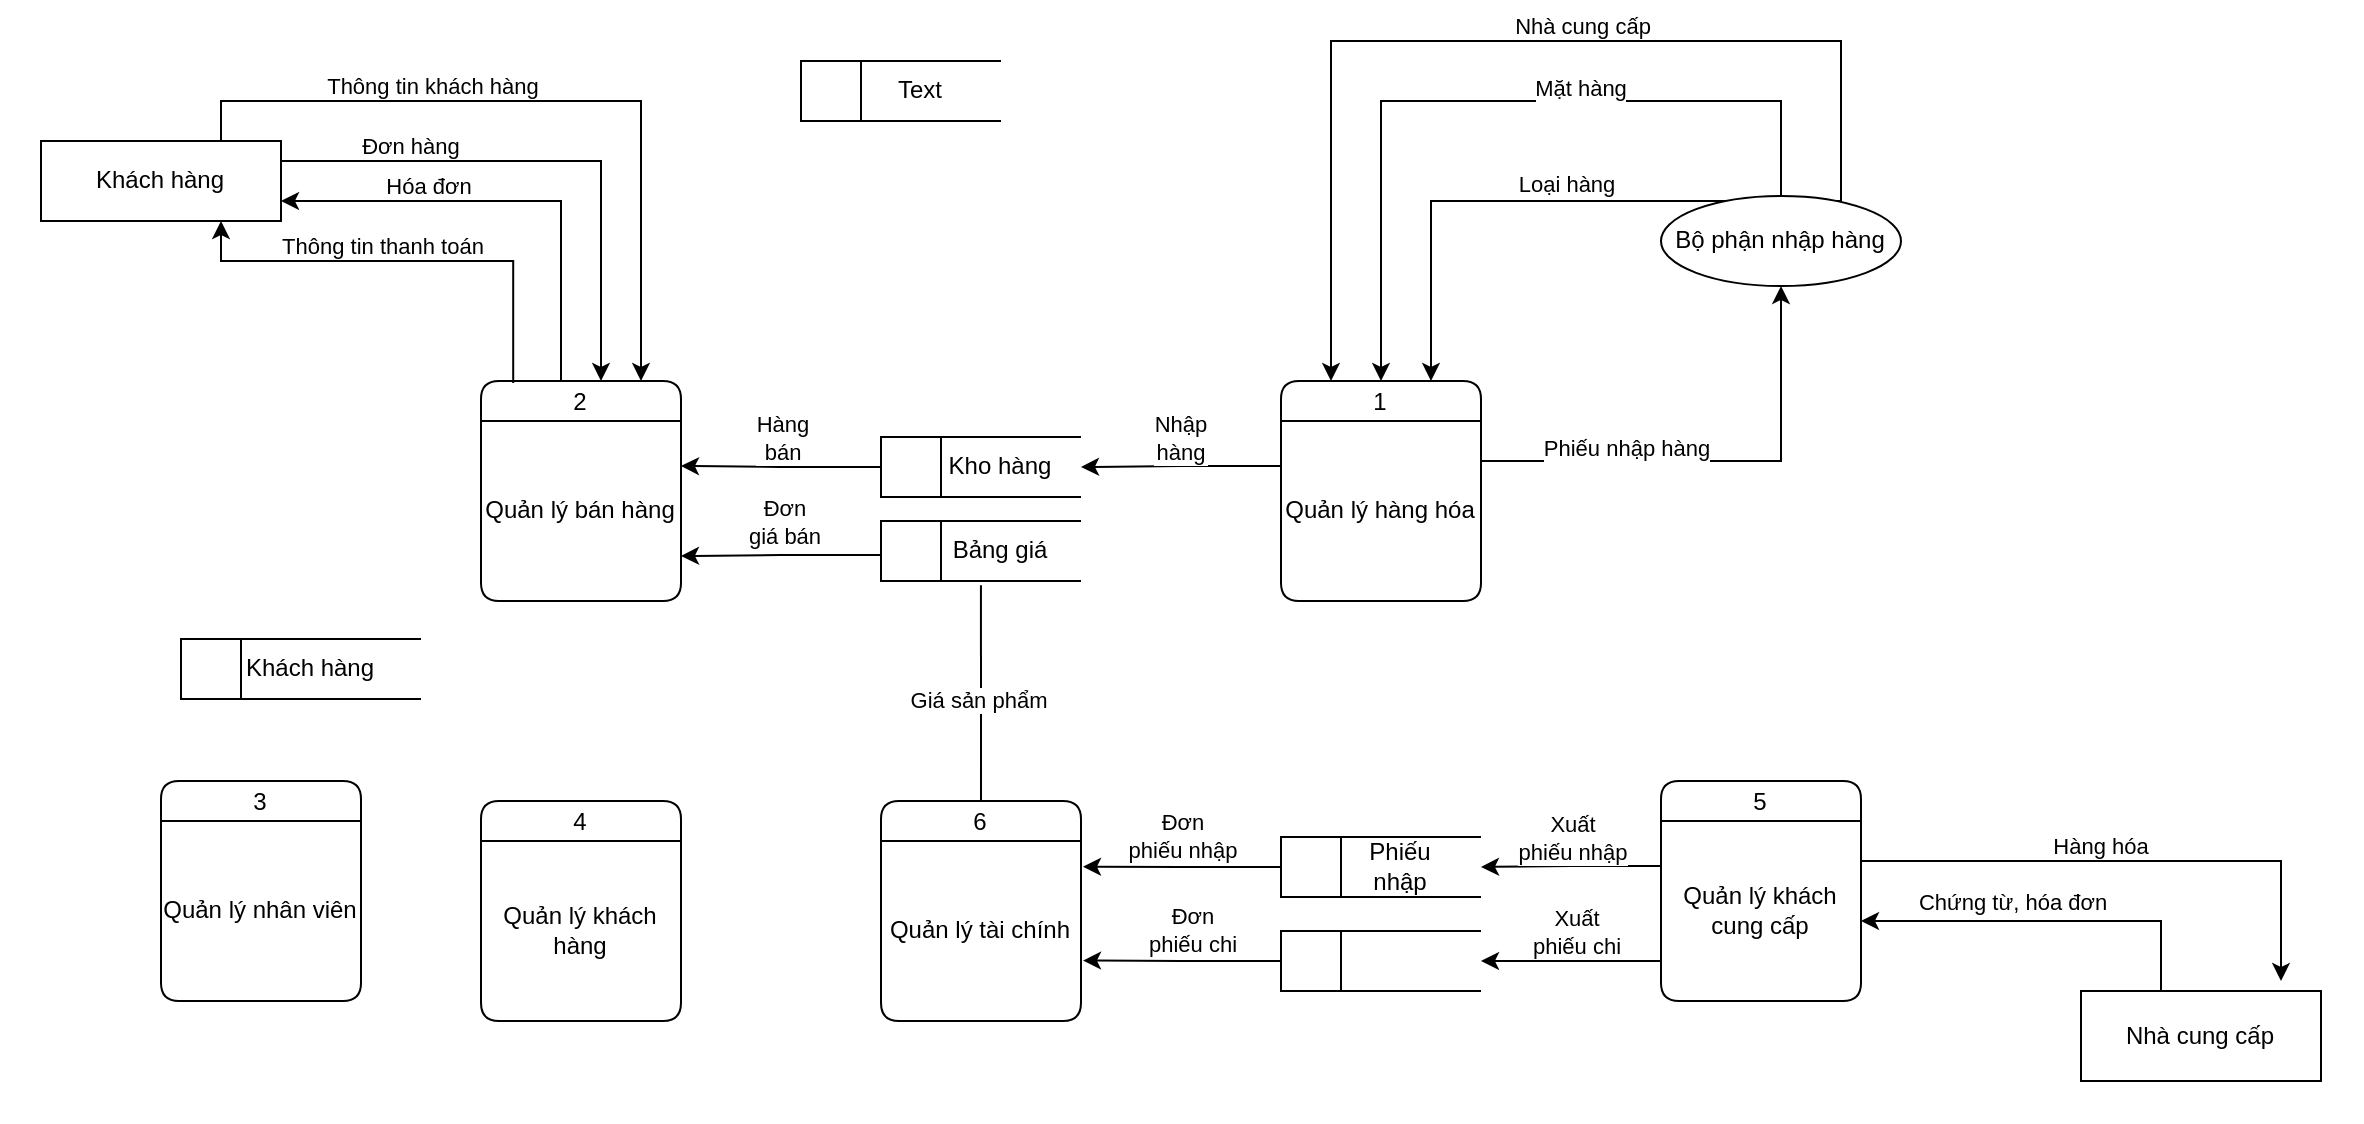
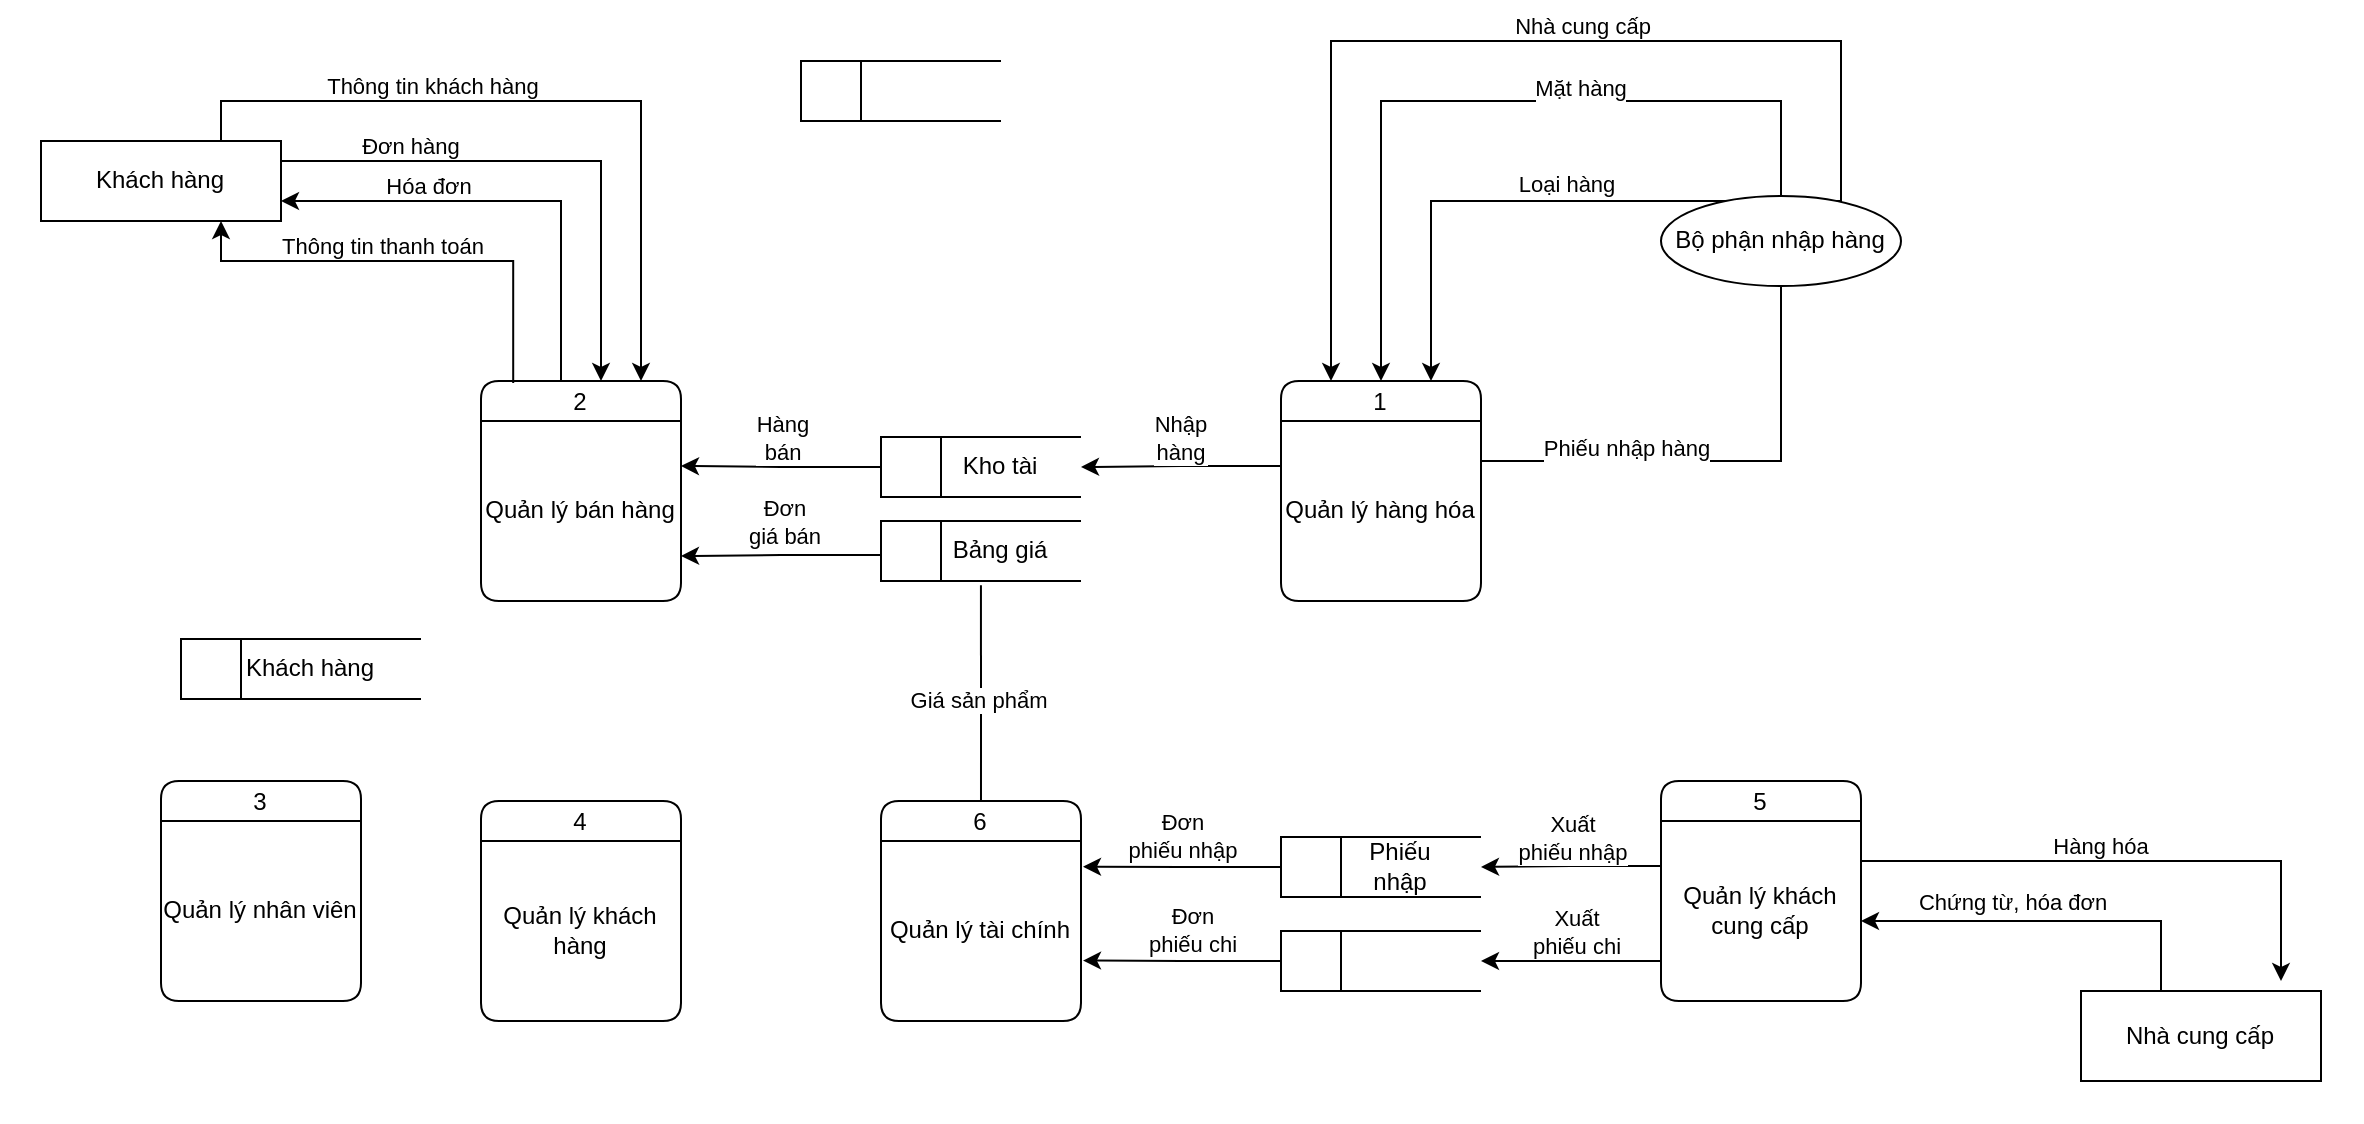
(921, 91) -> none
(1781, 301) -> (1781, 295)
(1001, 467) -> (1001, 467)
